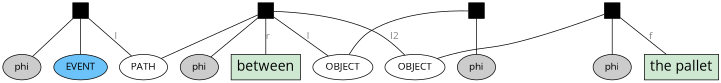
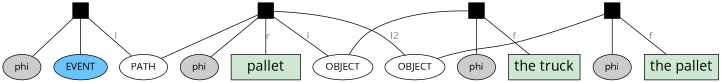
(266, 67) -> (266, 67)
none -> (544, 67)
